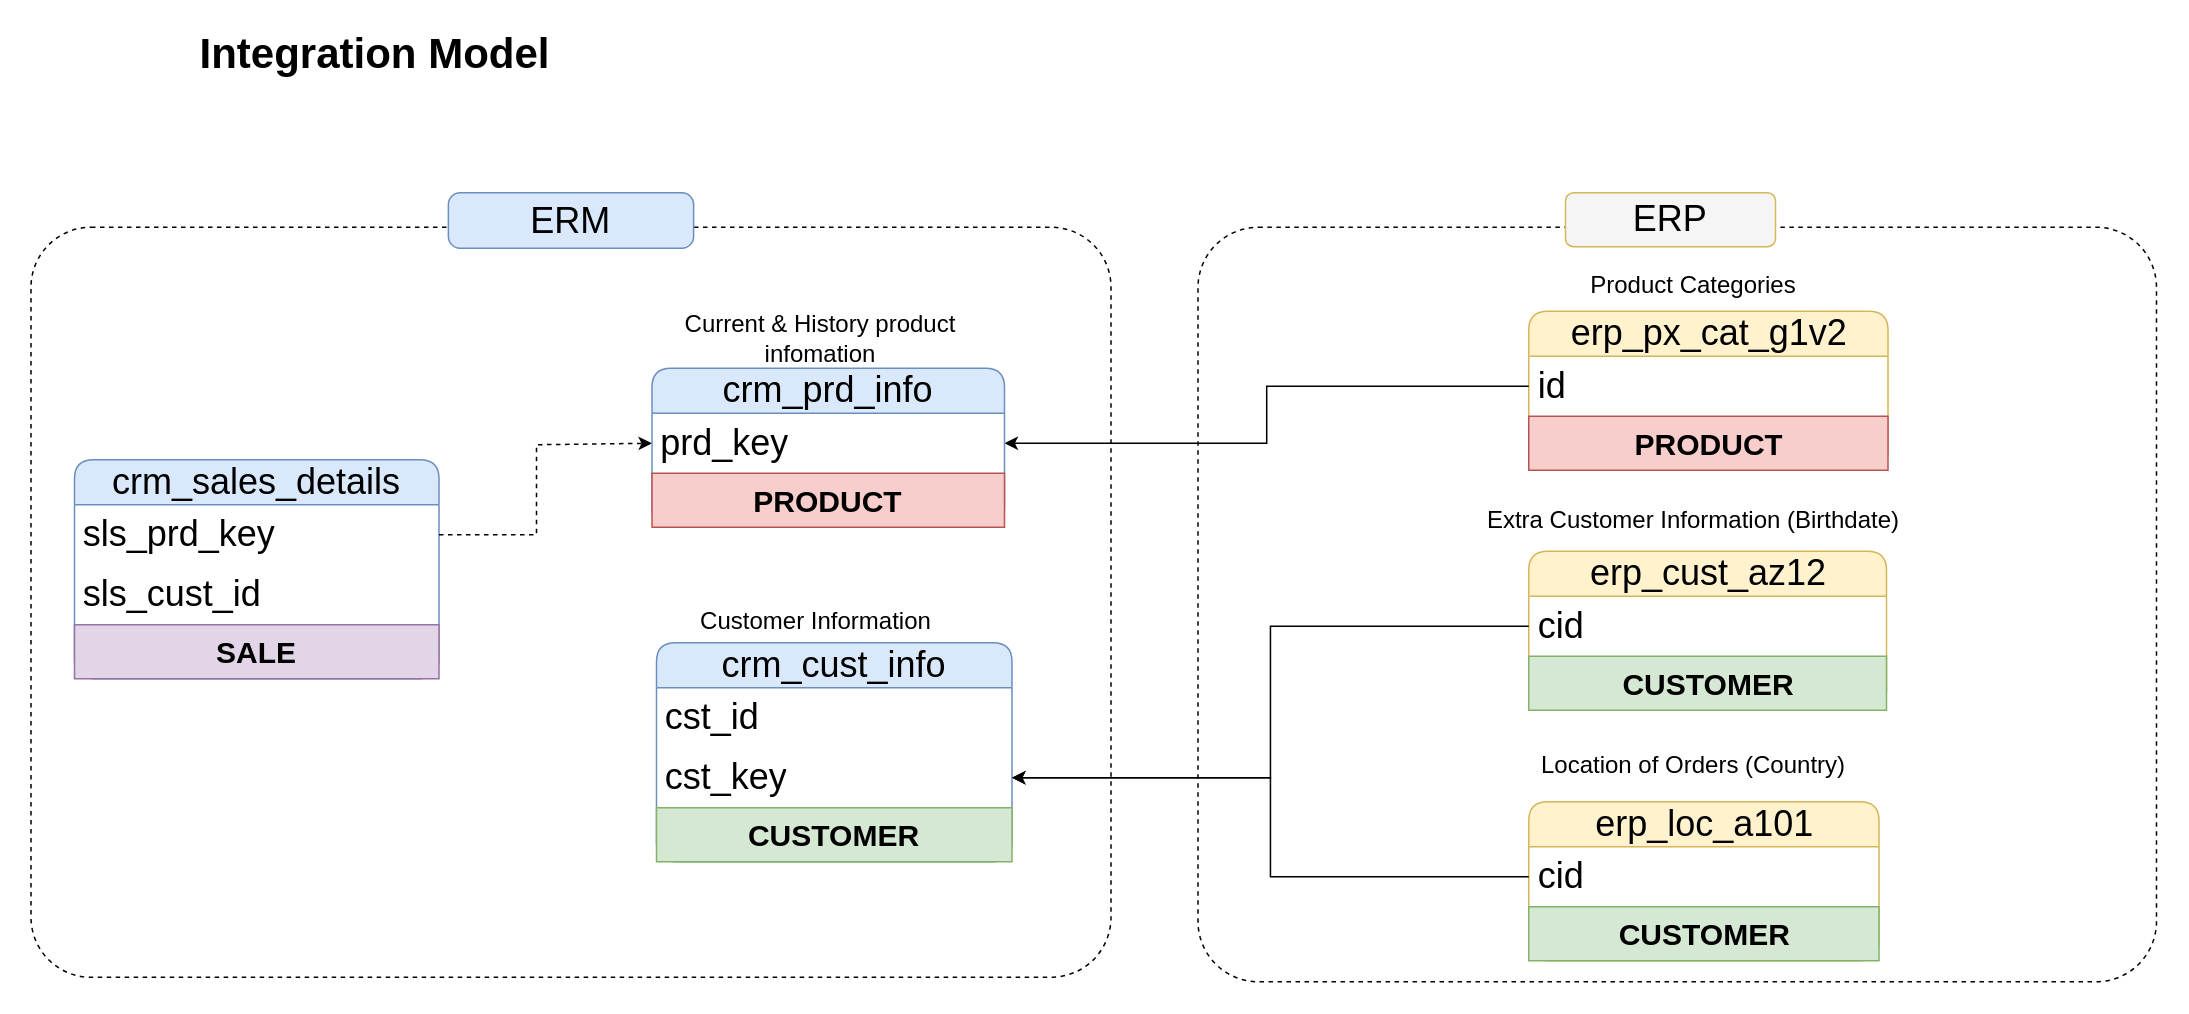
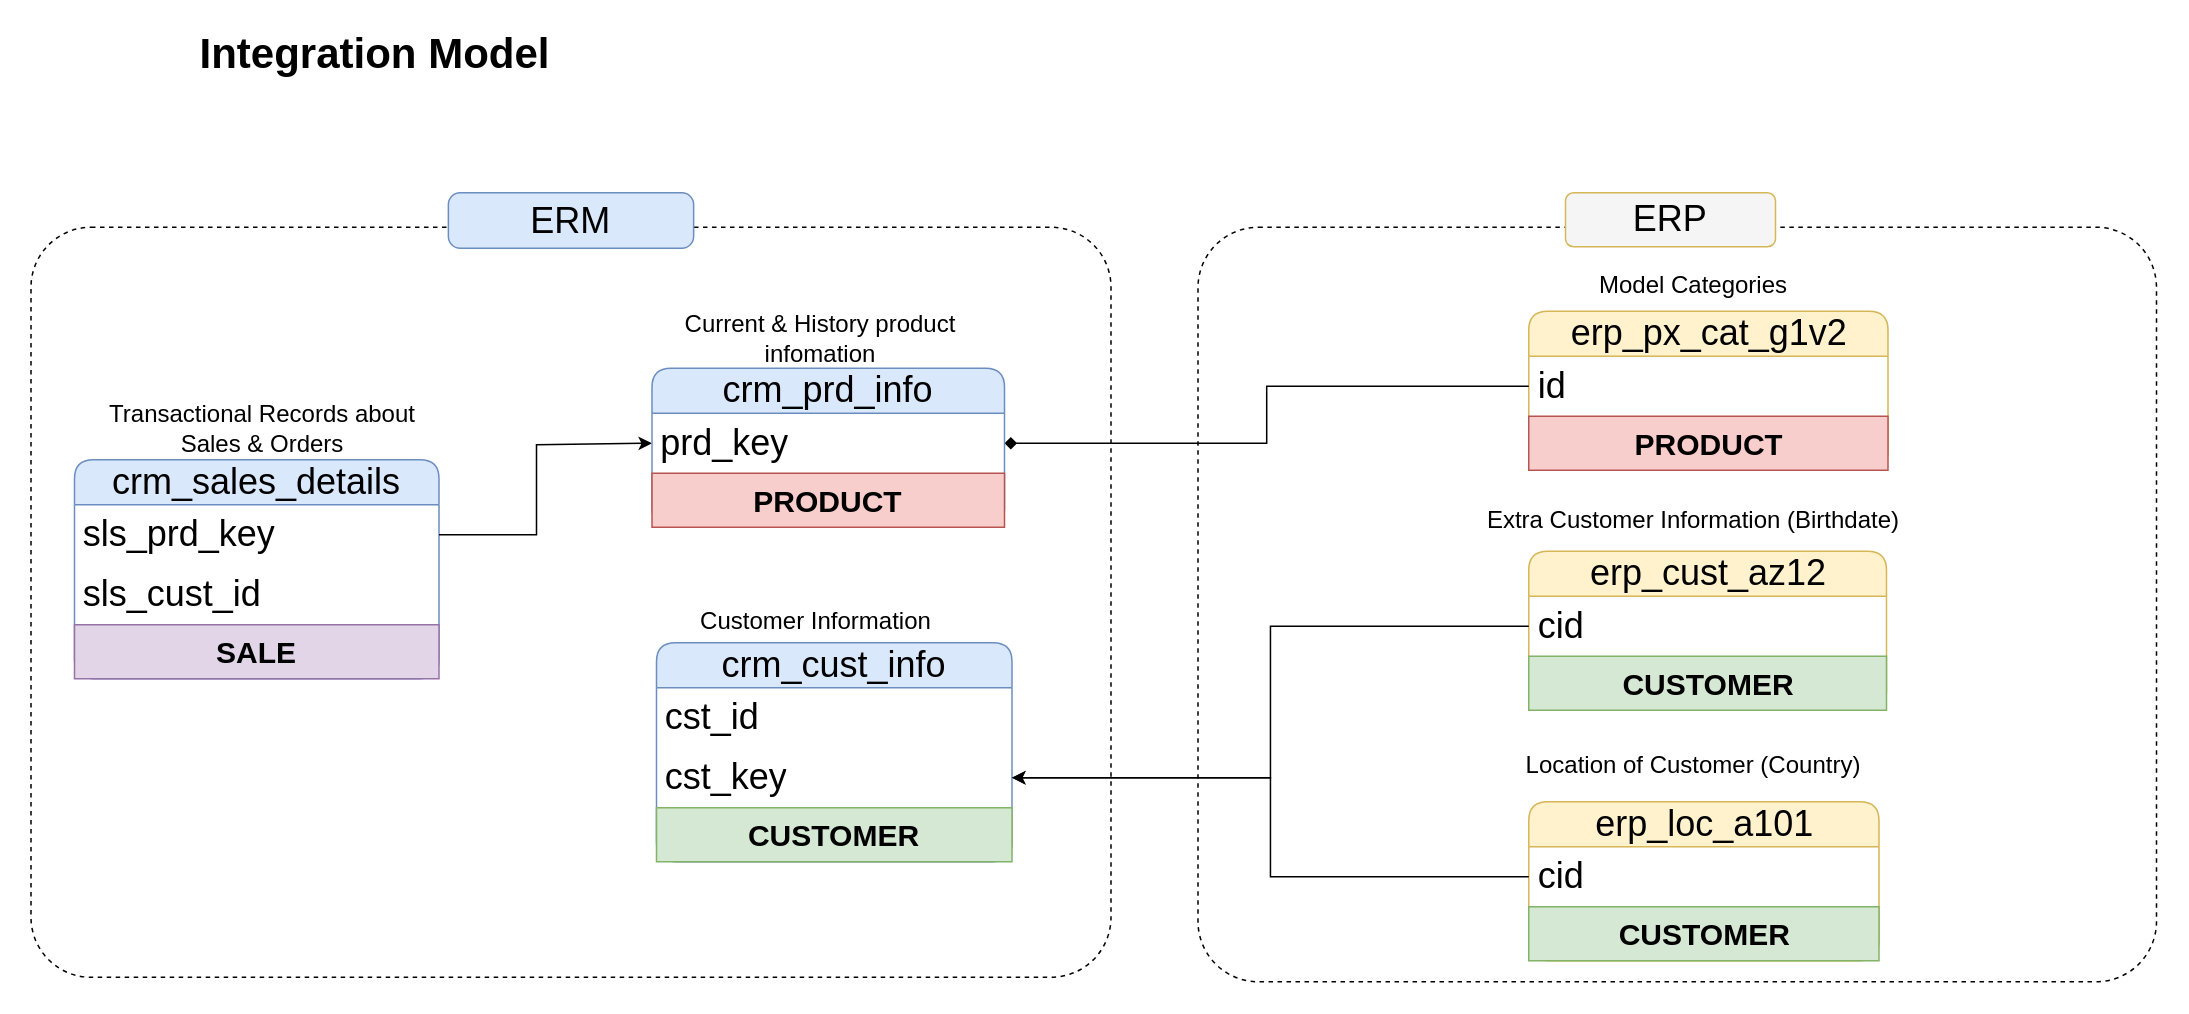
(1694, 284) -> (1694, 284)
none -> (263, 428)
(1016, 443) -> (1017, 443)
(536, 487) -> (536, 487)
(1694, 764) -> (1694, 764)
